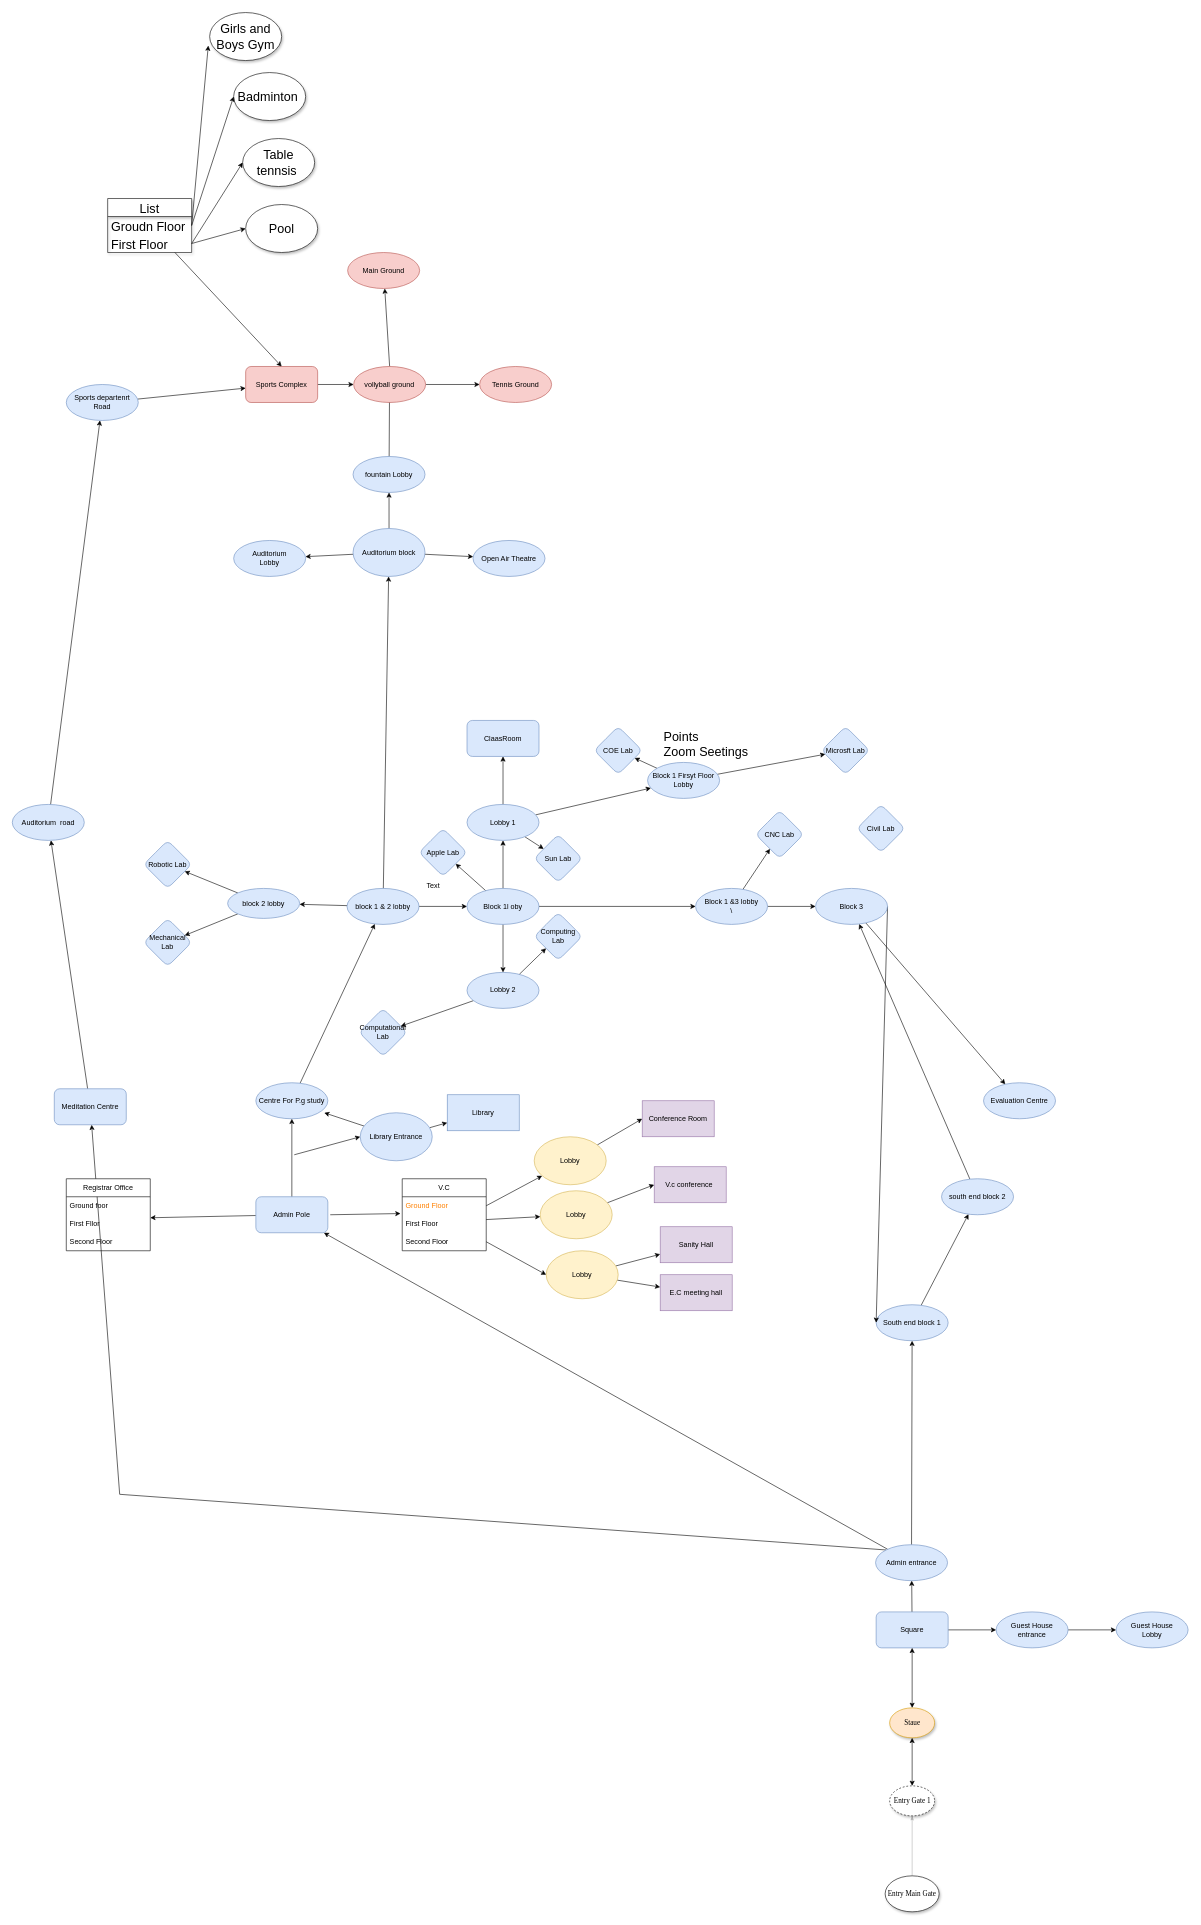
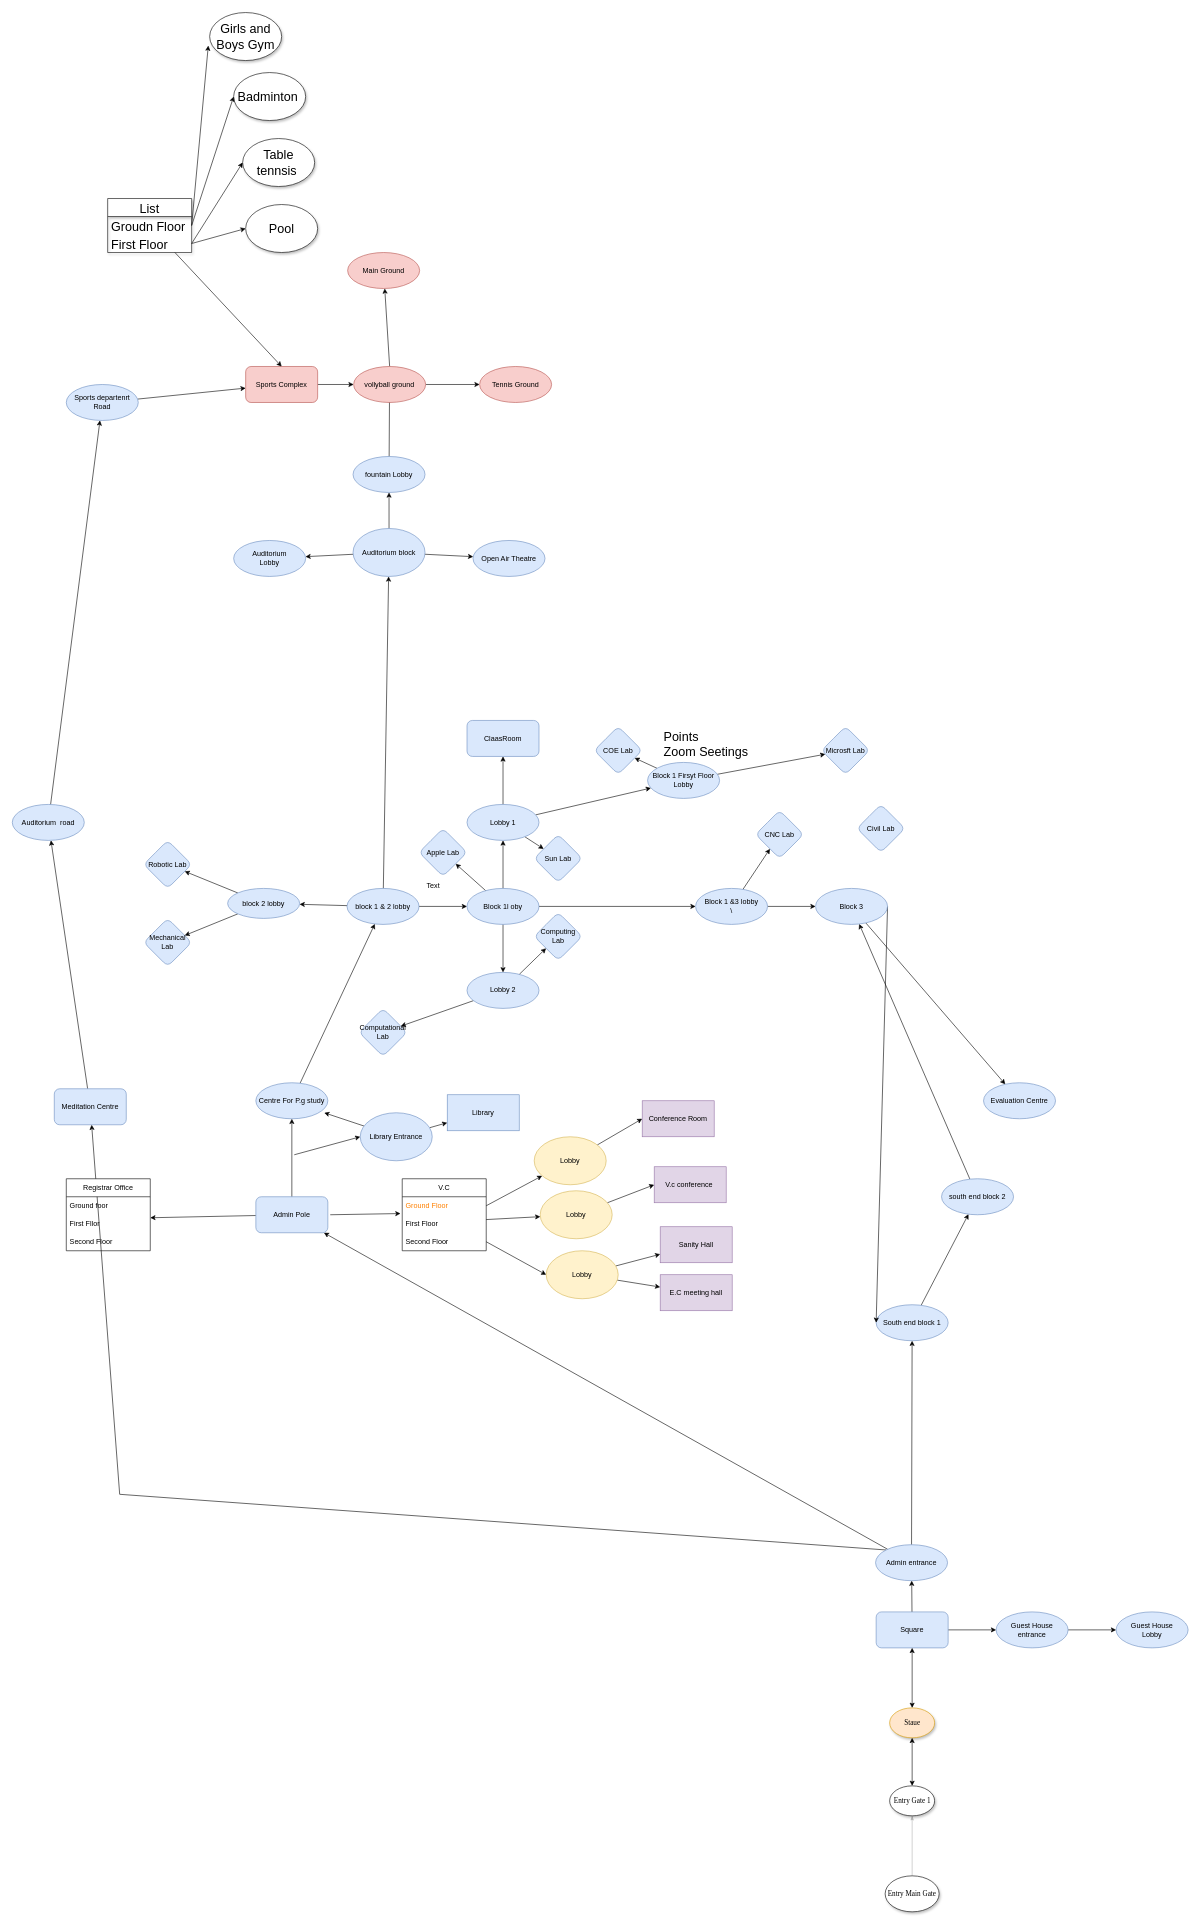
(912, 1801) -> (912, 1801)
